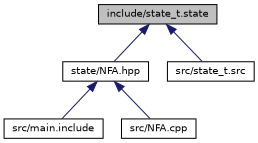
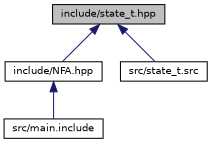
(158, 14) -> (109, 14)
(106, 71) -> (54, 71)
(159, 129) -> none
